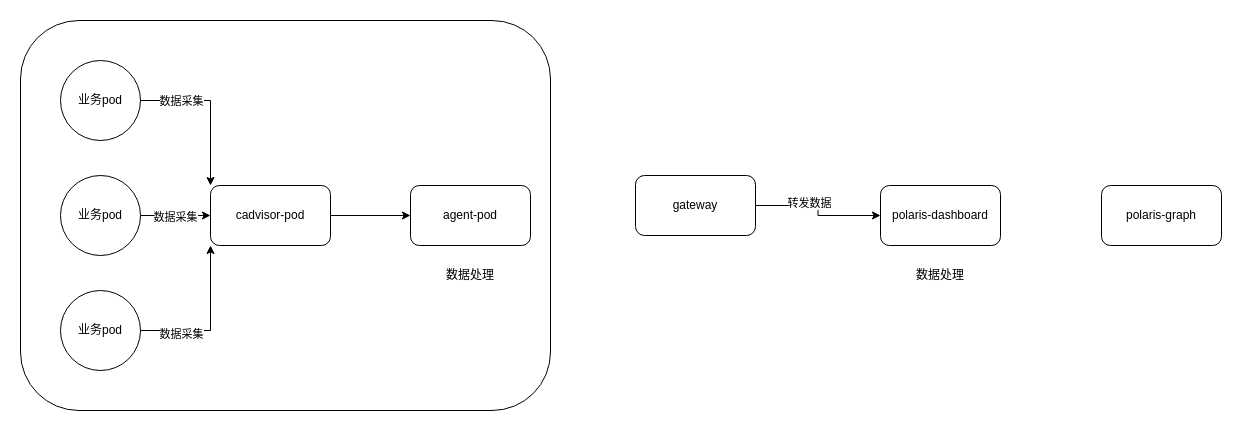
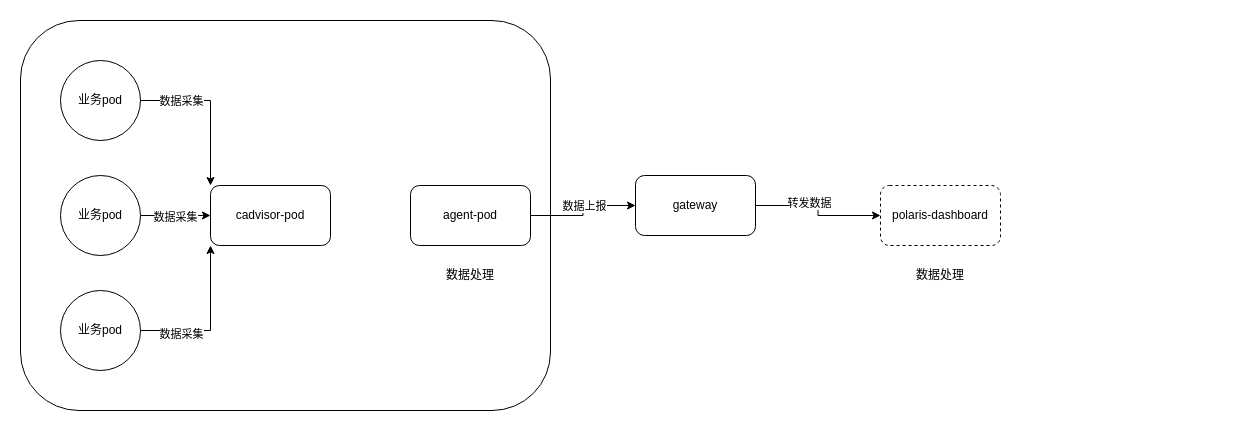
none -> (583, 214)
(367, 216) -> none
(941, 216) -> (941, 216)
(1162, 216) -> none
